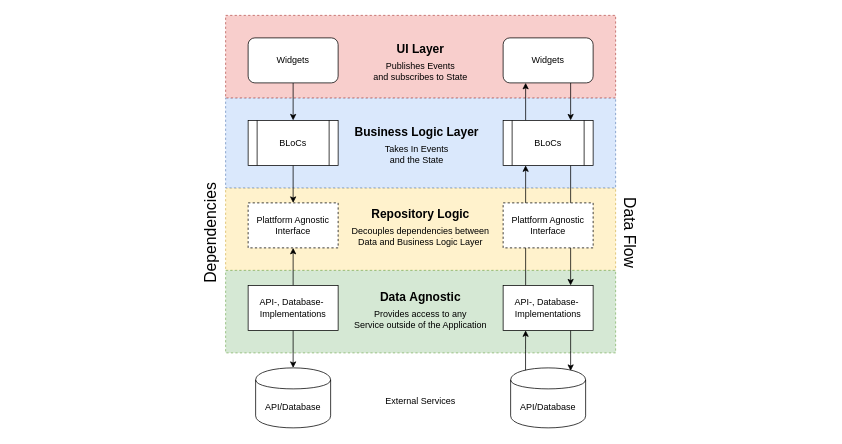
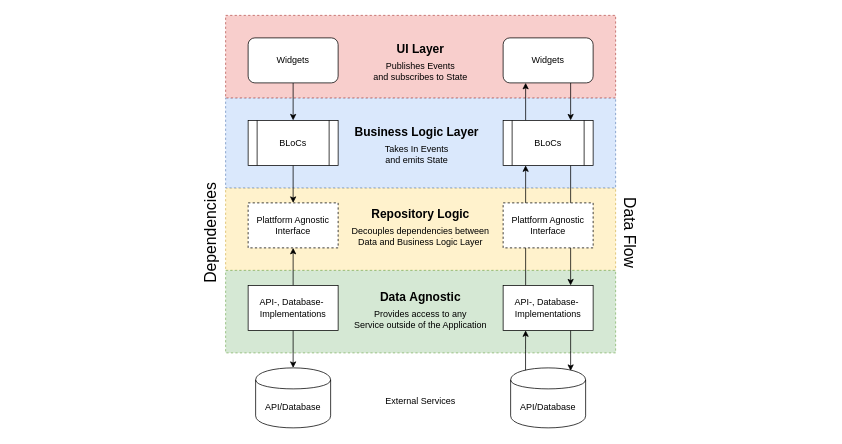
(417, 154) -> (417, 154)
